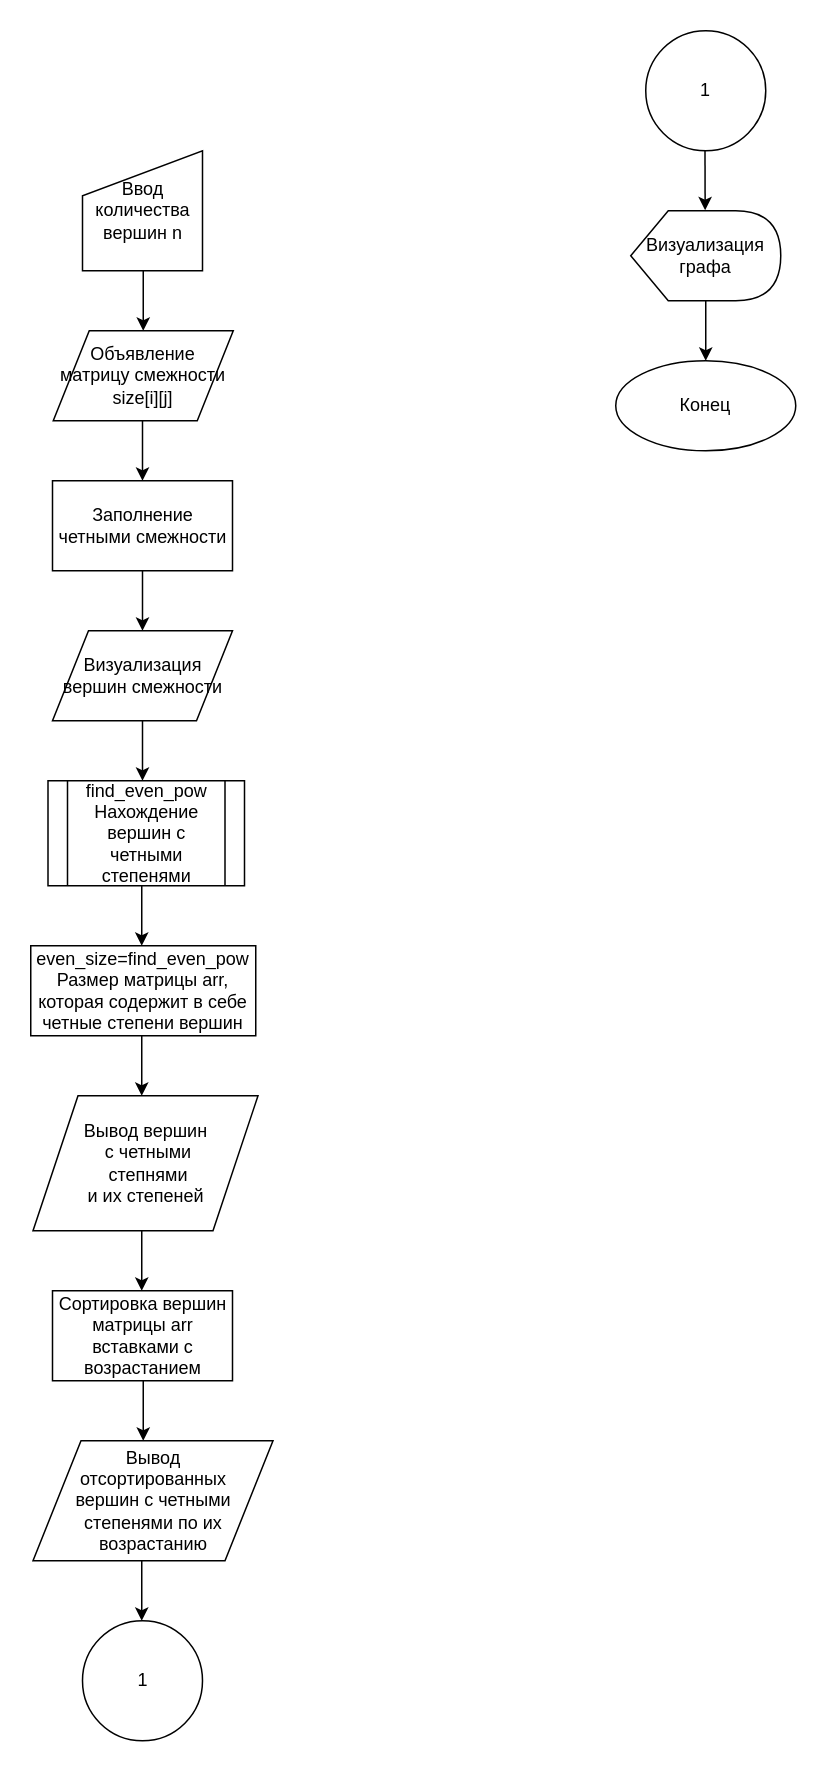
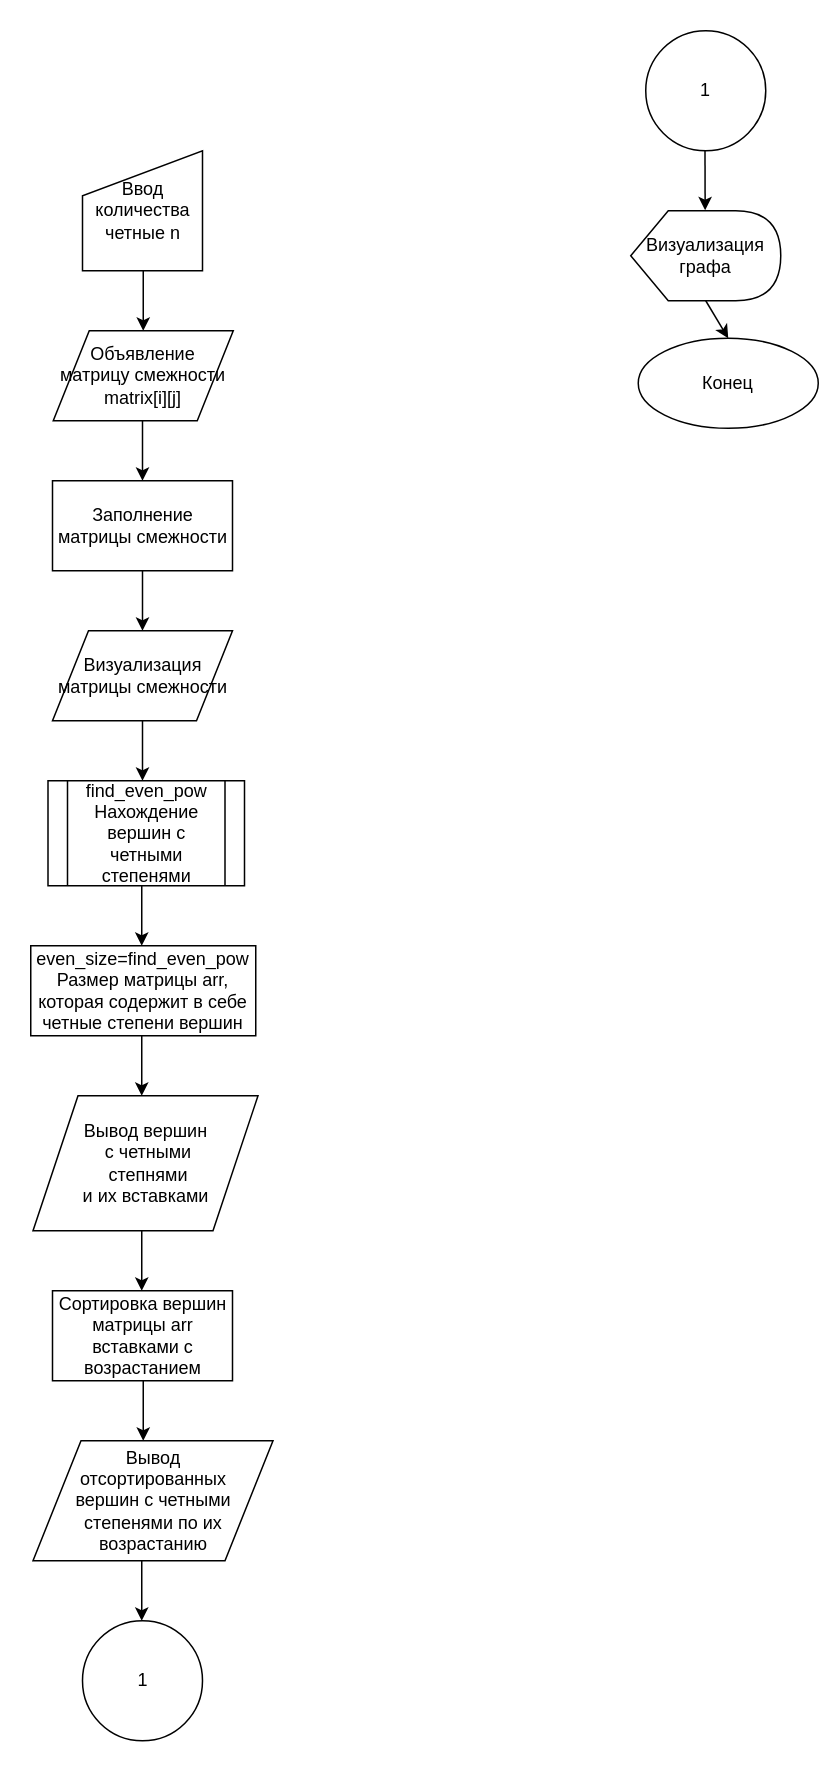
(143, 211) -> (143, 211)
(143, 376) -> (143, 376)
(706, 406) -> (728, 383)
(143, 526) -> (143, 526)
(143, 676) -> (143, 676)
(146, 1163) -> (146, 1163)
